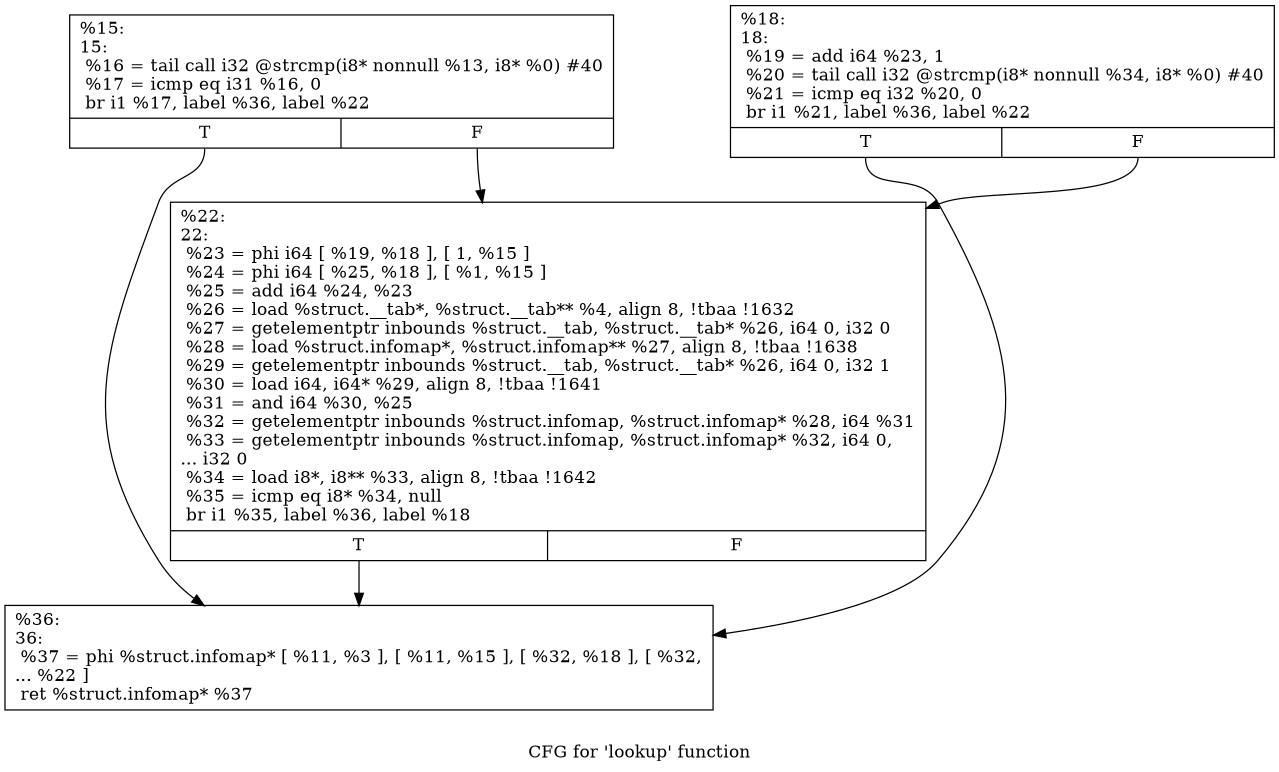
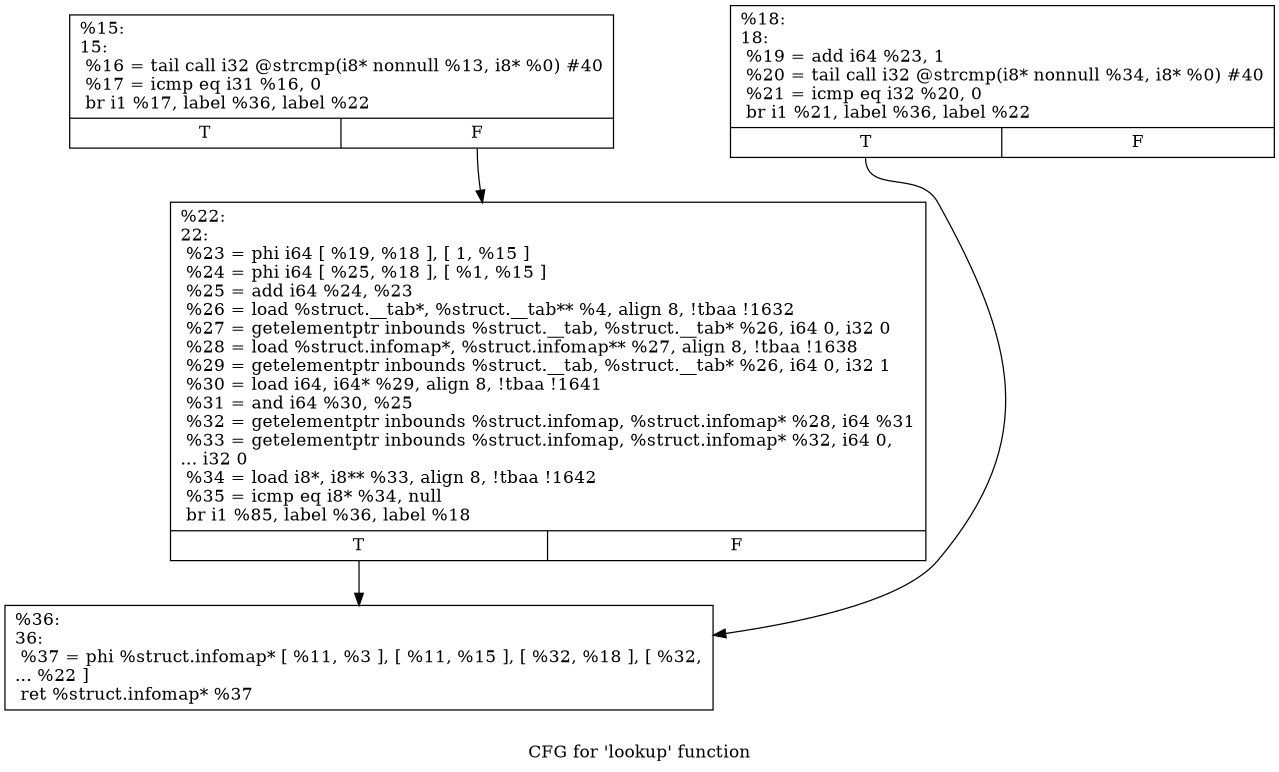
(1044, 192) -> none
(108, 372) -> none
(326, 515) -> (326, 515)
